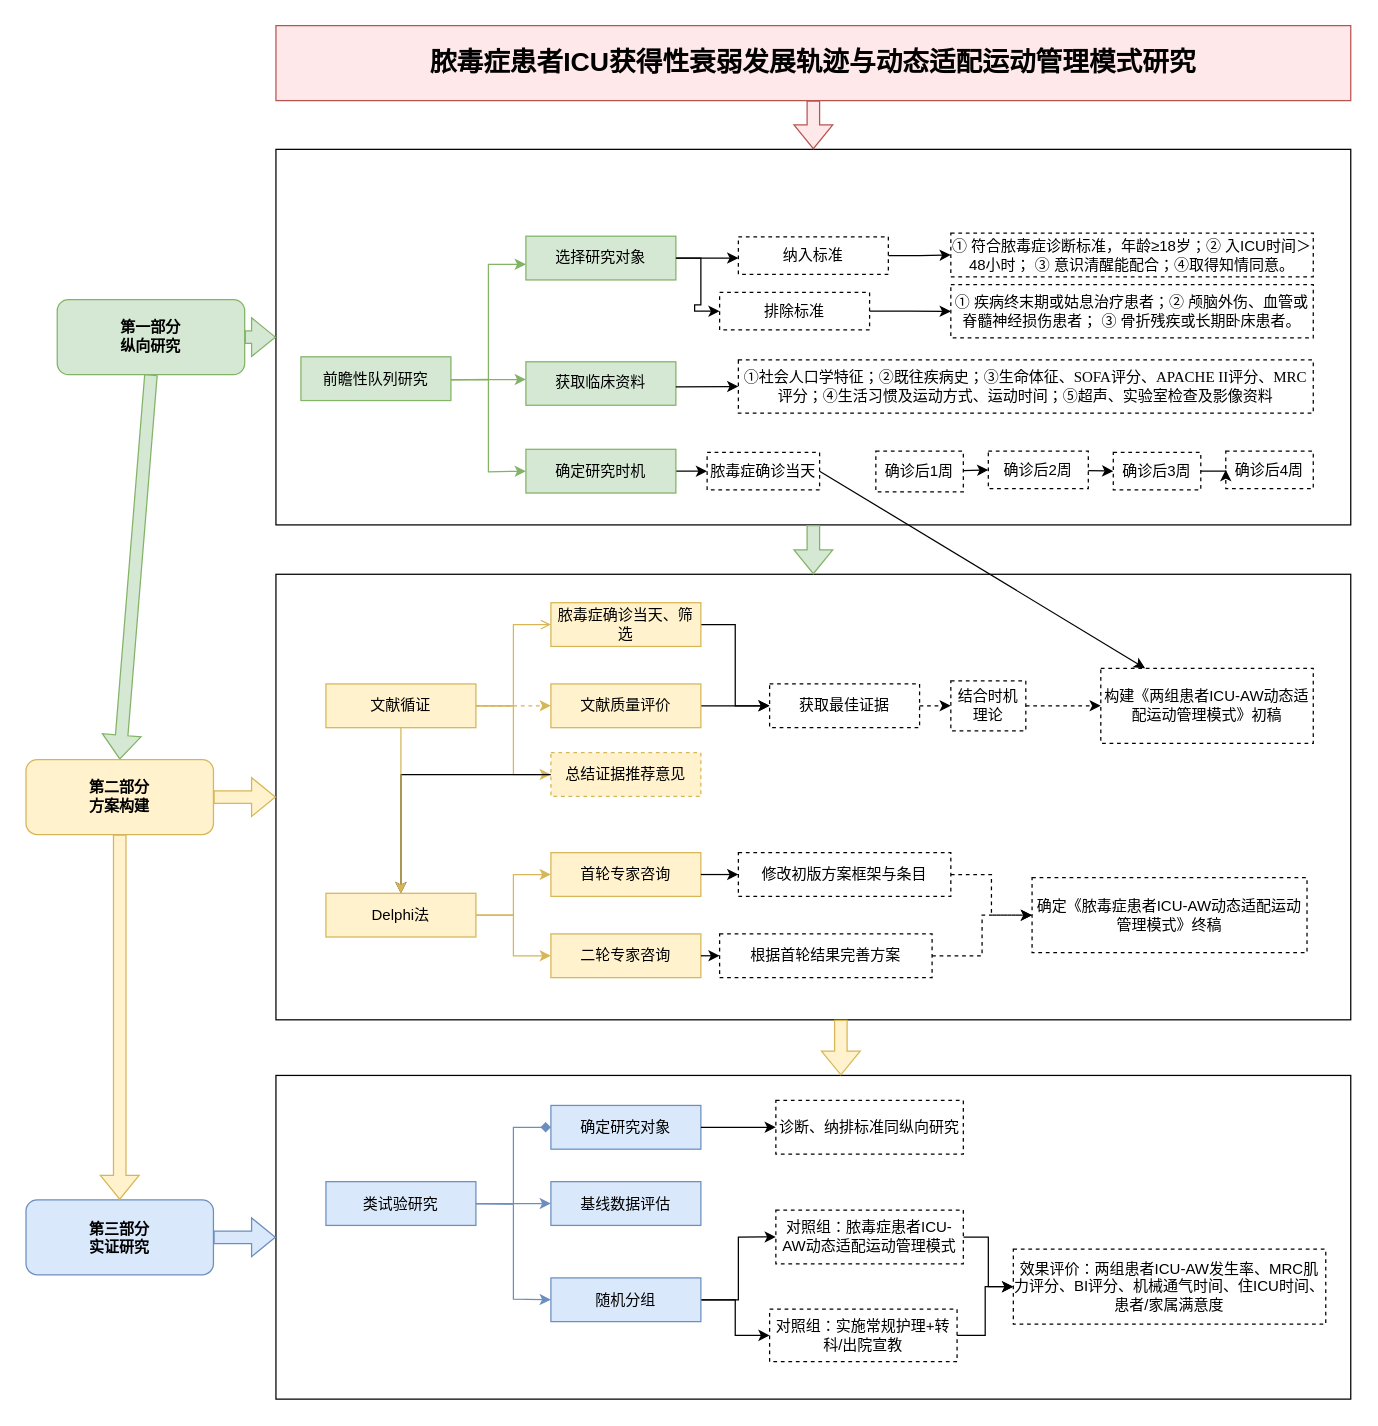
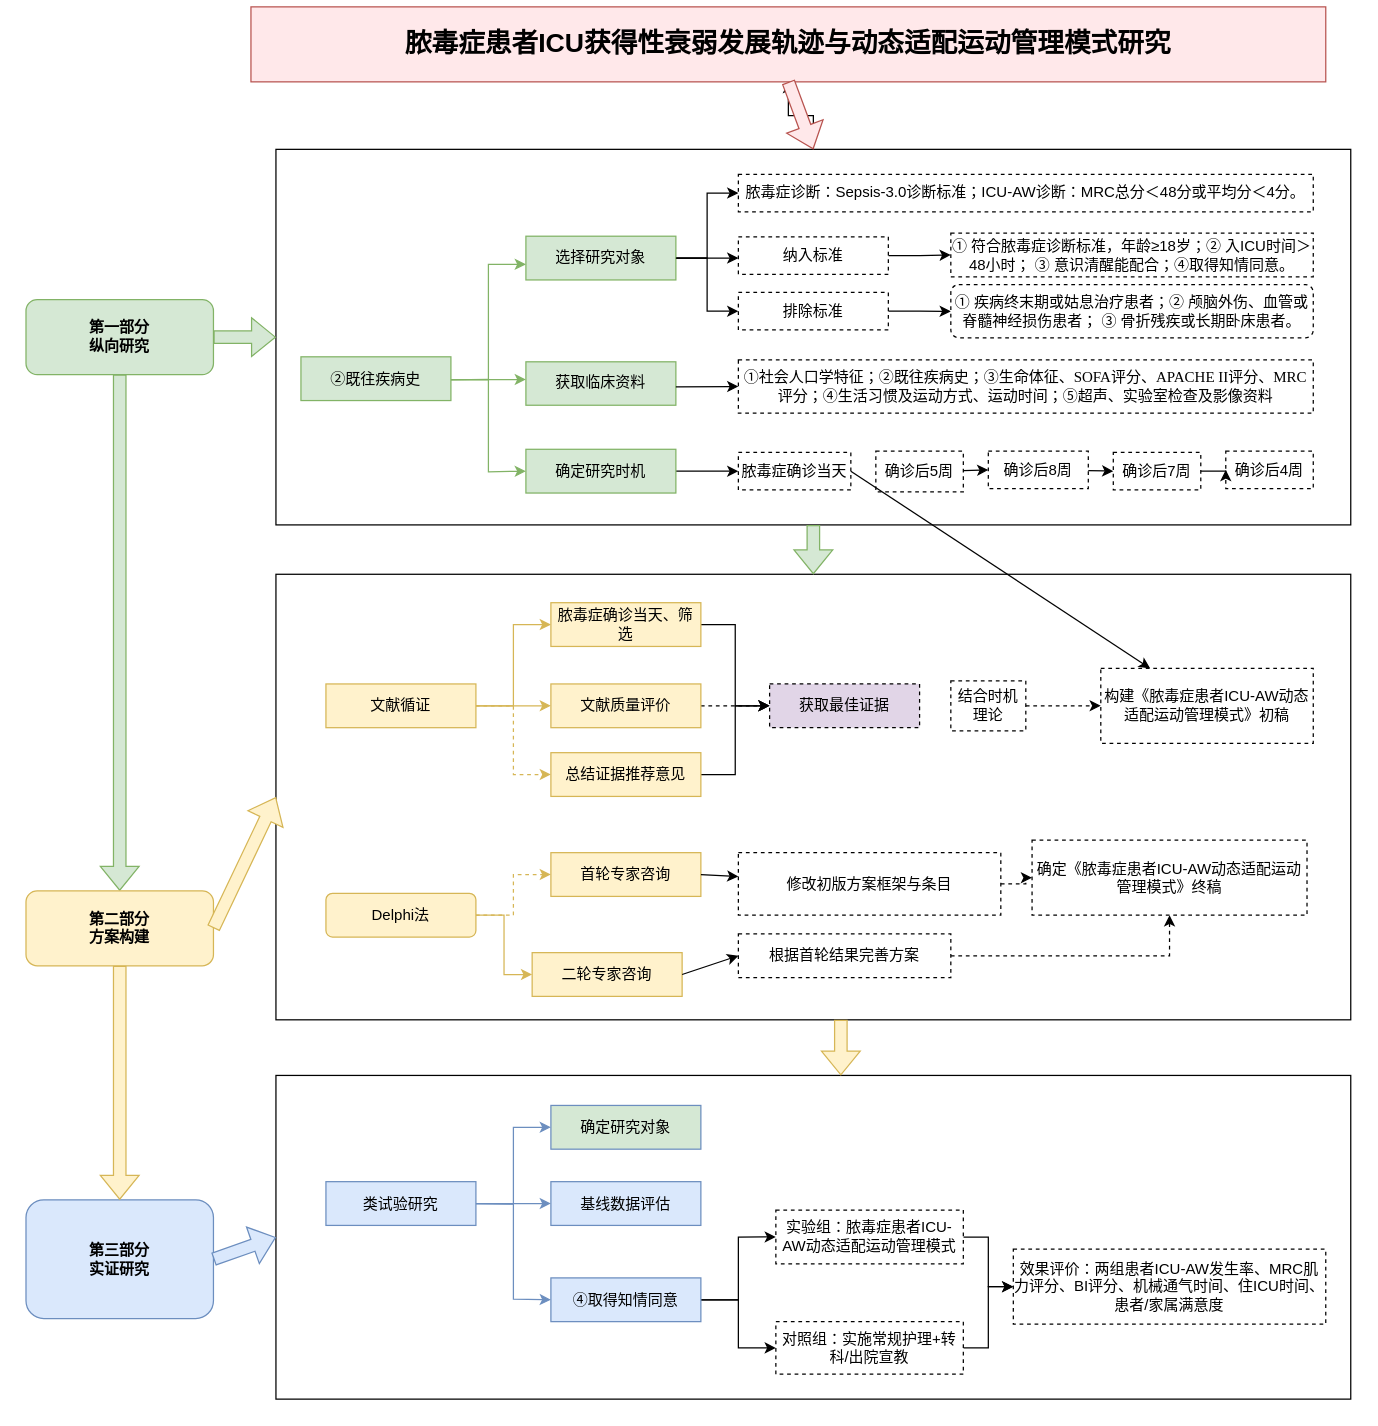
(813, 63) -> (788, 44)
none -> (1026, 193)
none -> (707, 213)
(794, 311) -> (813, 311)
(1132, 311) -> (1132, 311)
(151, 337) -> (119, 337)
(376, 379) -> (376, 379)
(763, 471) -> (794, 471)
(1038, 471) -> (1038, 471)
(919, 472) -> (919, 472)
(1157, 472) -> (1157, 472)
(543, 625) -> (541, 625)
(529, 706) -> (529, 706)
(717, 706) -> (717, 706)
(844, 706) -> (844, 706)
(931, 706) -> none
(1207, 706) -> (1207, 706)
(513, 739) -> (513, 739)
(401, 749) -> none
(458, 775) -> (735, 760)
(626, 775) -> (626, 775)
(119, 797) -> (119, 928)
(844, 875) -> (869, 884)
(513, 881) -> (513, 881)
(401, 915) -> (401, 915)
(1169, 915) -> (1169, 878)
(626, 956) -> (607, 975)
(826, 956) -> (844, 956)
(540, 1128) -> (541, 1128)
(626, 1128) -> (626, 1128)
(734, 1128) -> none
(869, 1128) -> none
(869, 1237) -> (869, 1237)
(119, 1238) -> (119, 1259)
(626, 1301) -> (626, 1301)
(863, 1336) -> (869, 1348)
